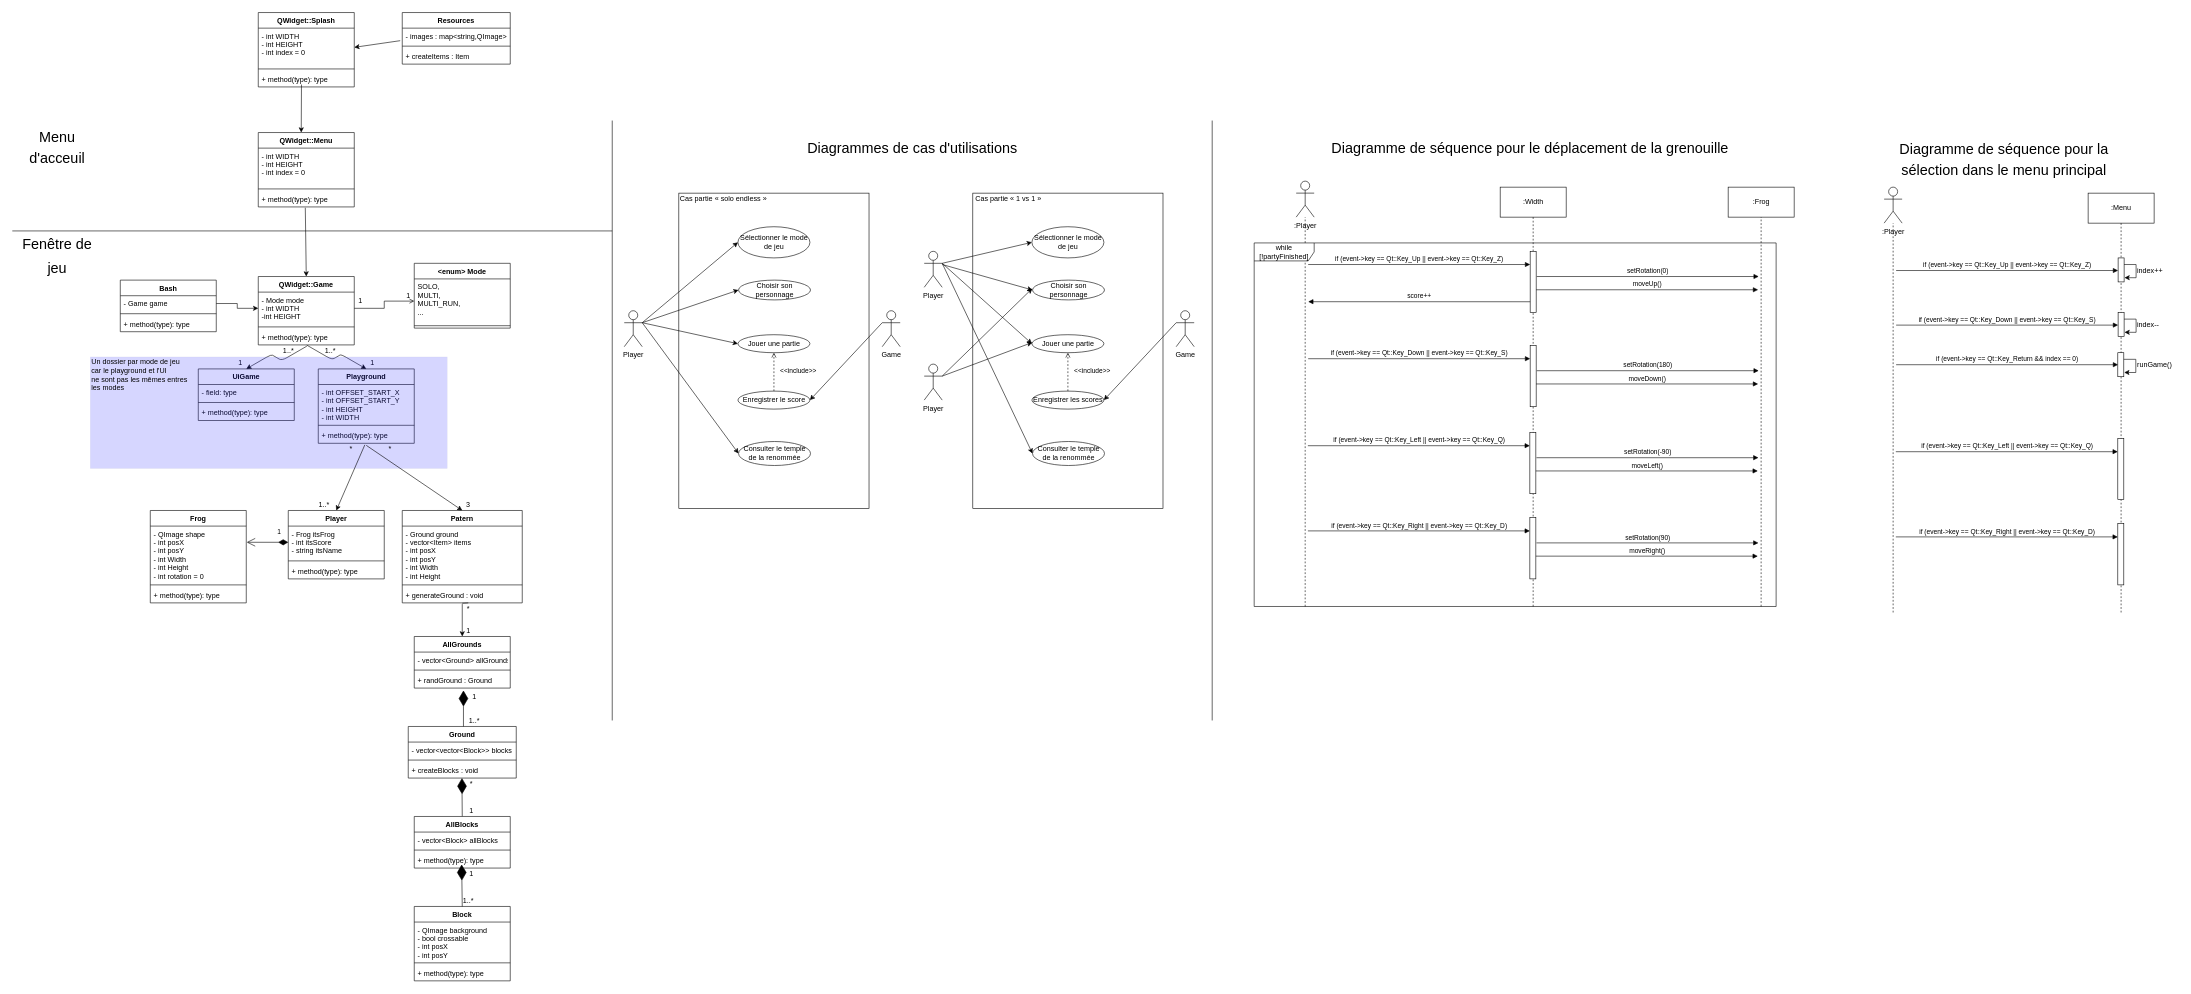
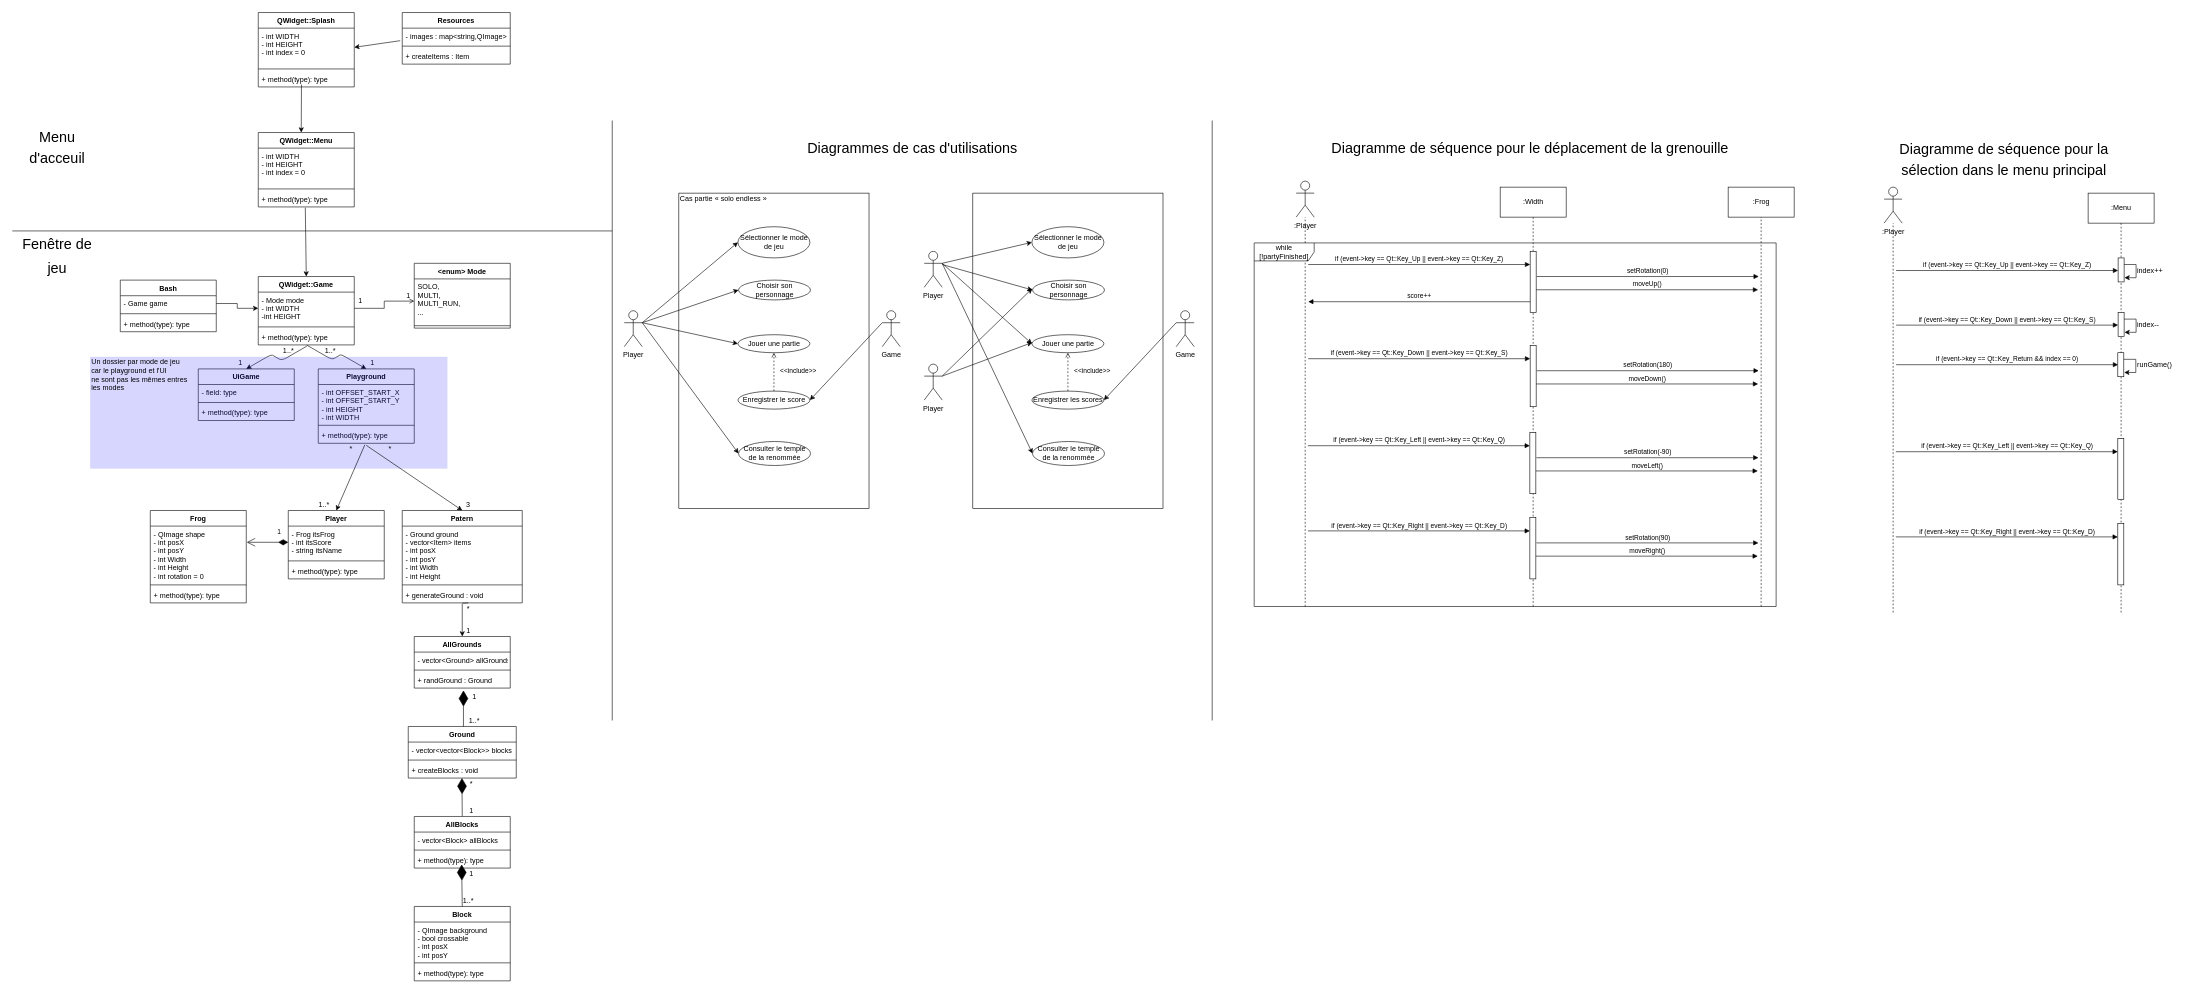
(1009, 199) -> none
